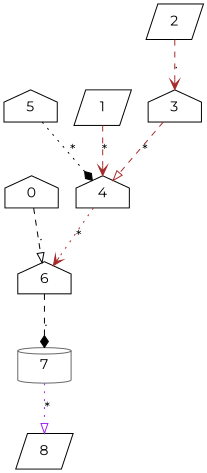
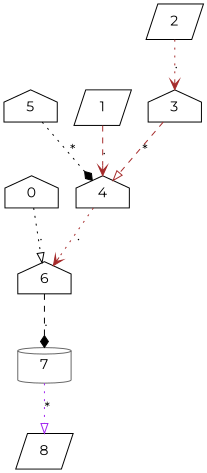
(175, 60) -> (175, 60)
(105, 151) -> (105, 151)
(37, 230) -> (37, 230)
(79, 237) -> (79, 237)
